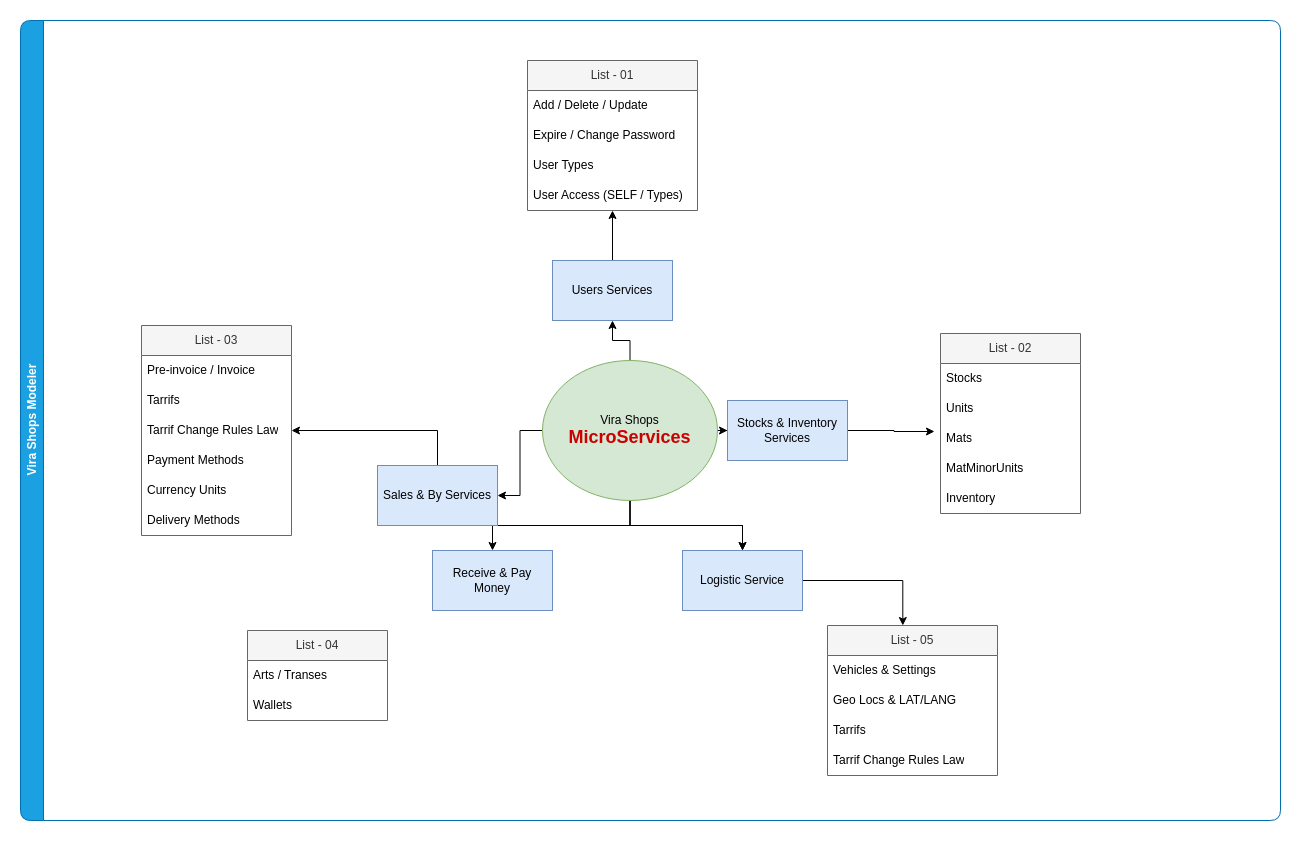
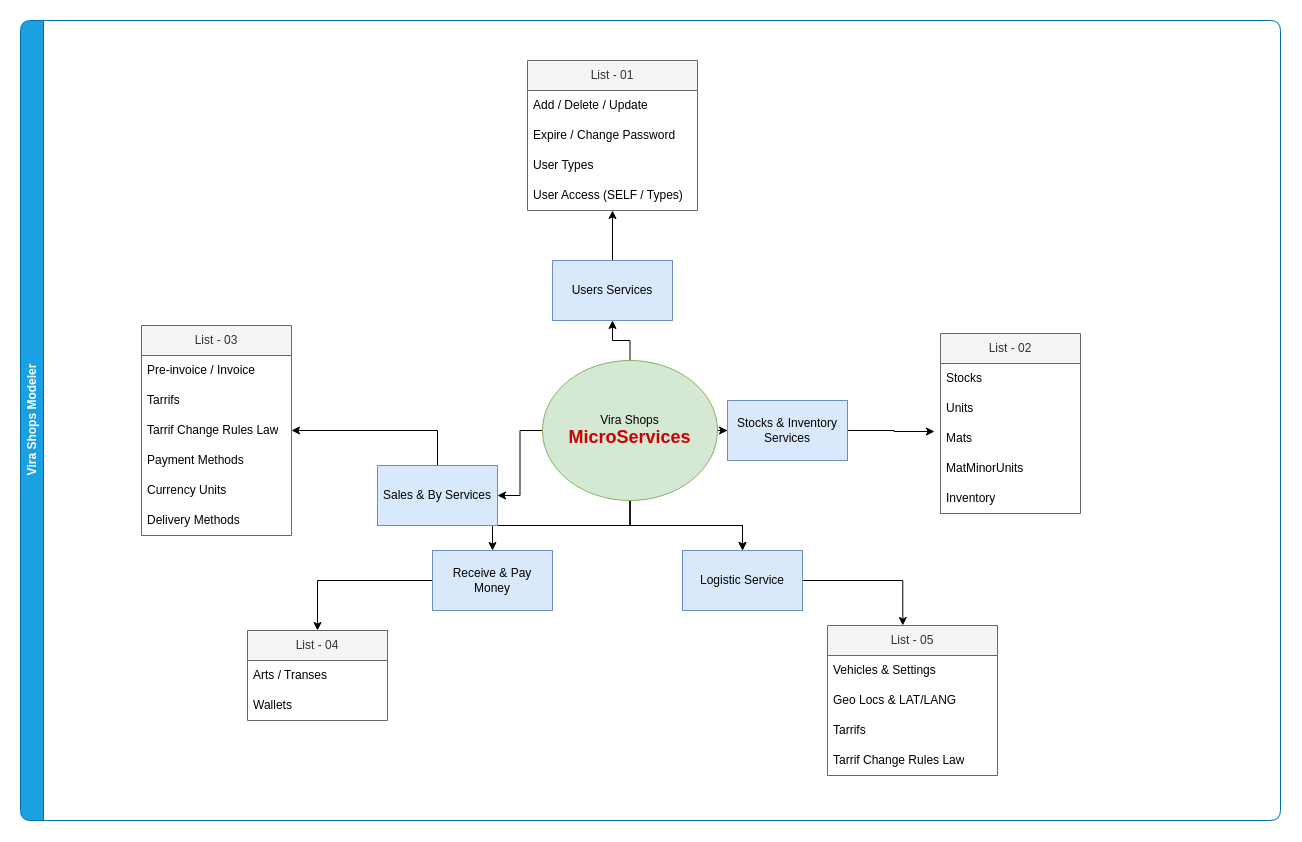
none -> (354, 581)
